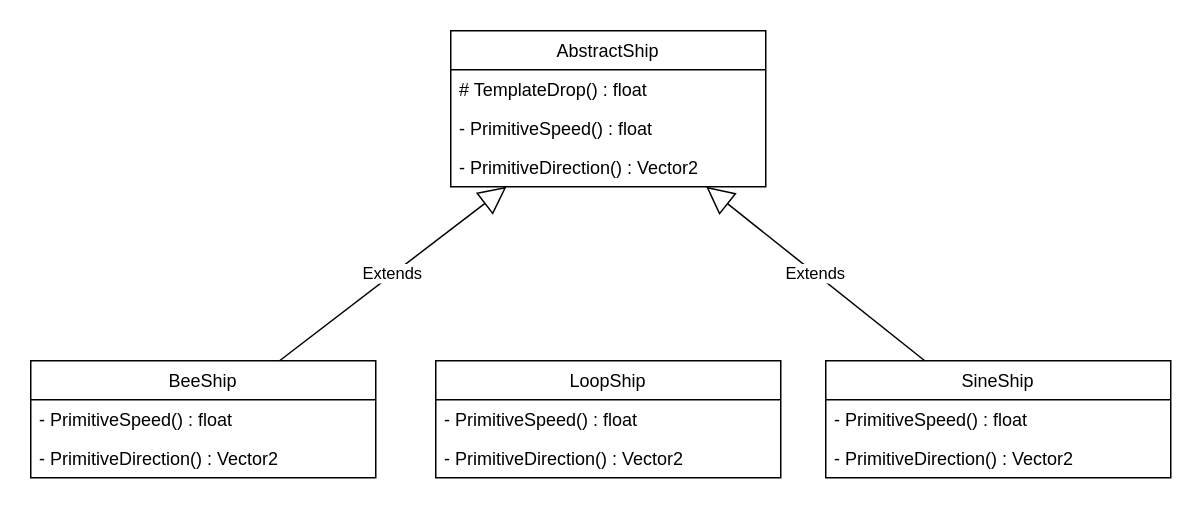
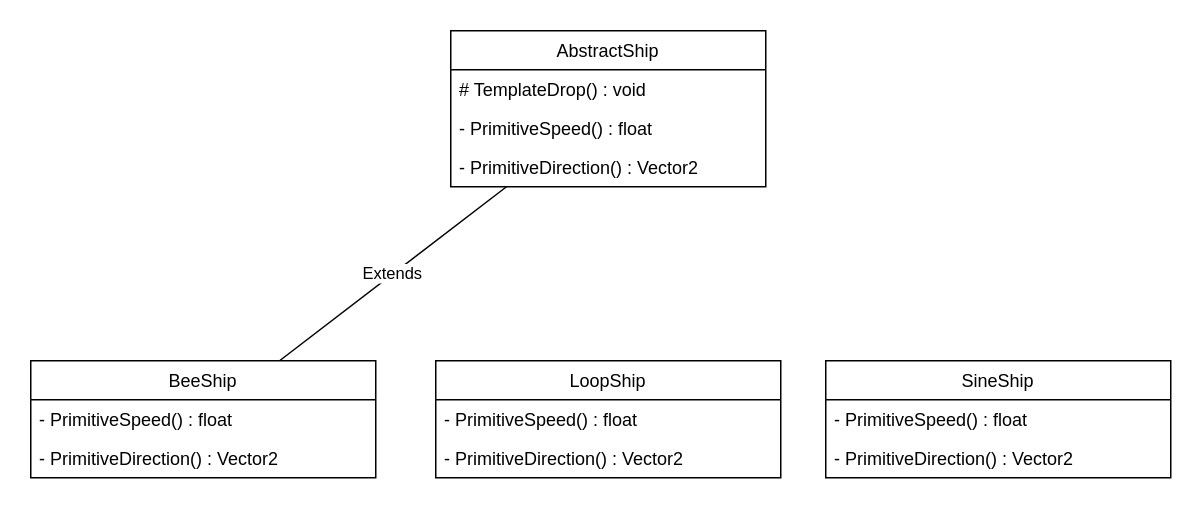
(566, 90) -> (561, 90)
(483, 205) -> (494, 197)
(824, 280) -> none
